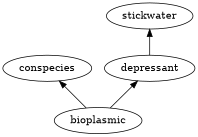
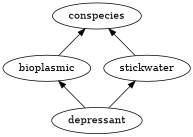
none -> (125, 45)
(121, 97) -> (74, 97)
